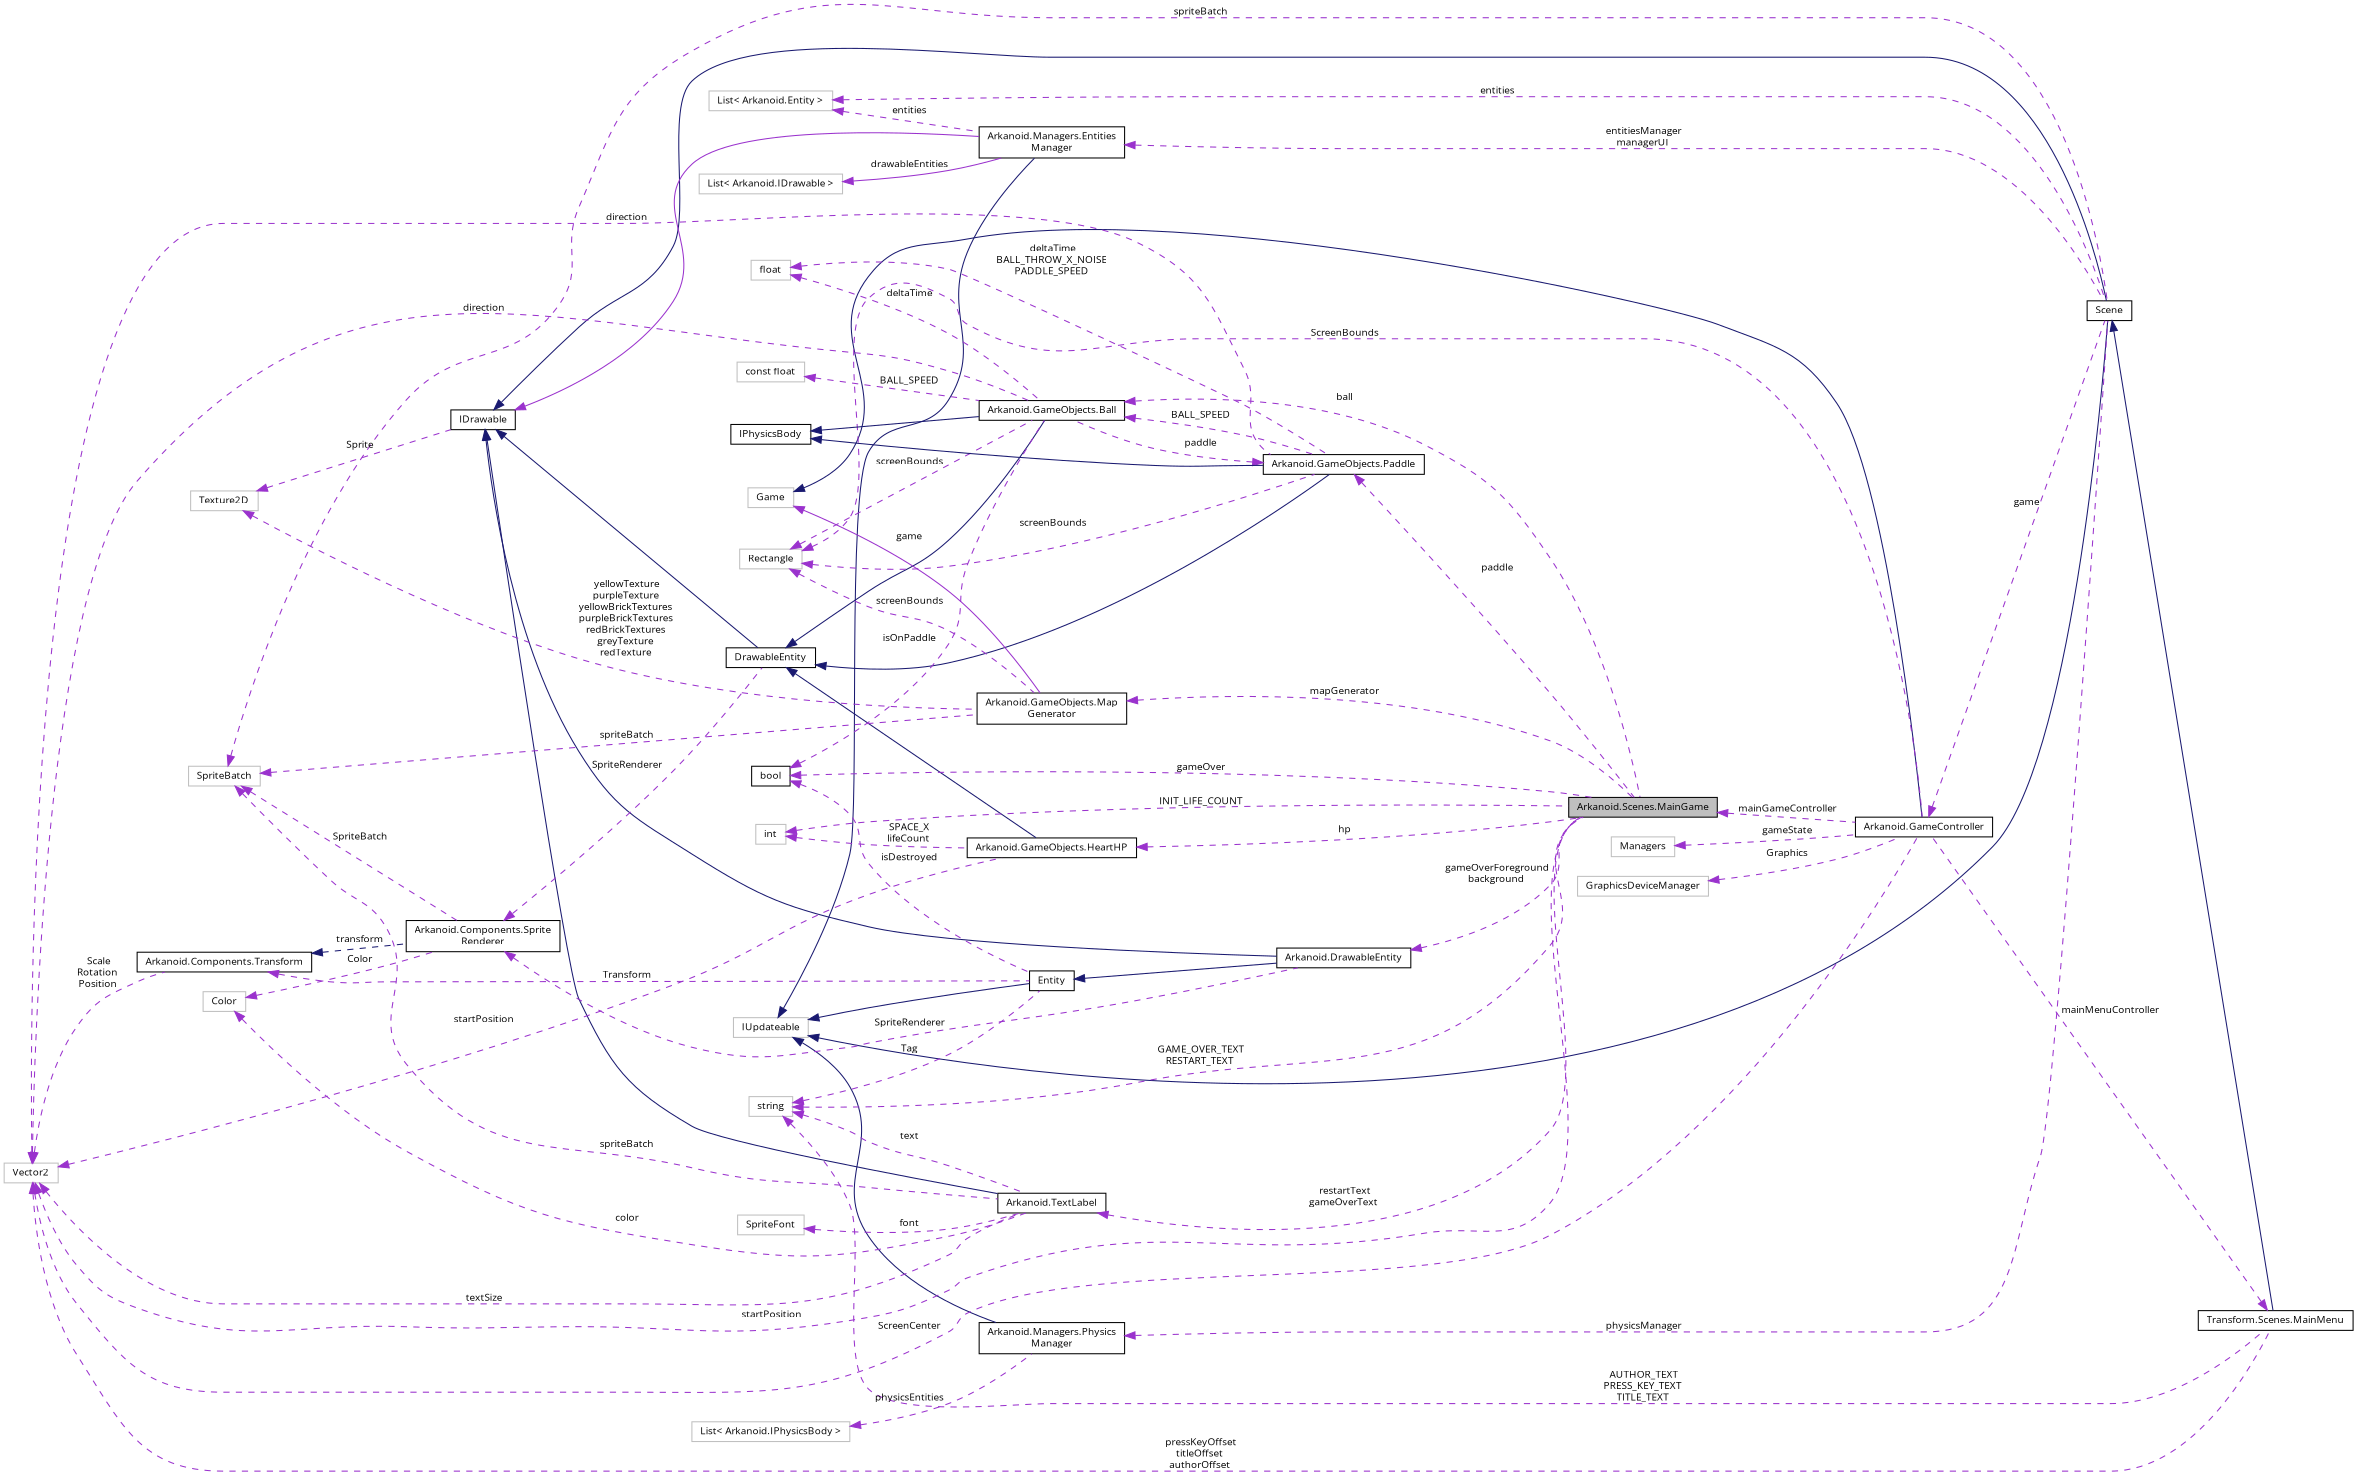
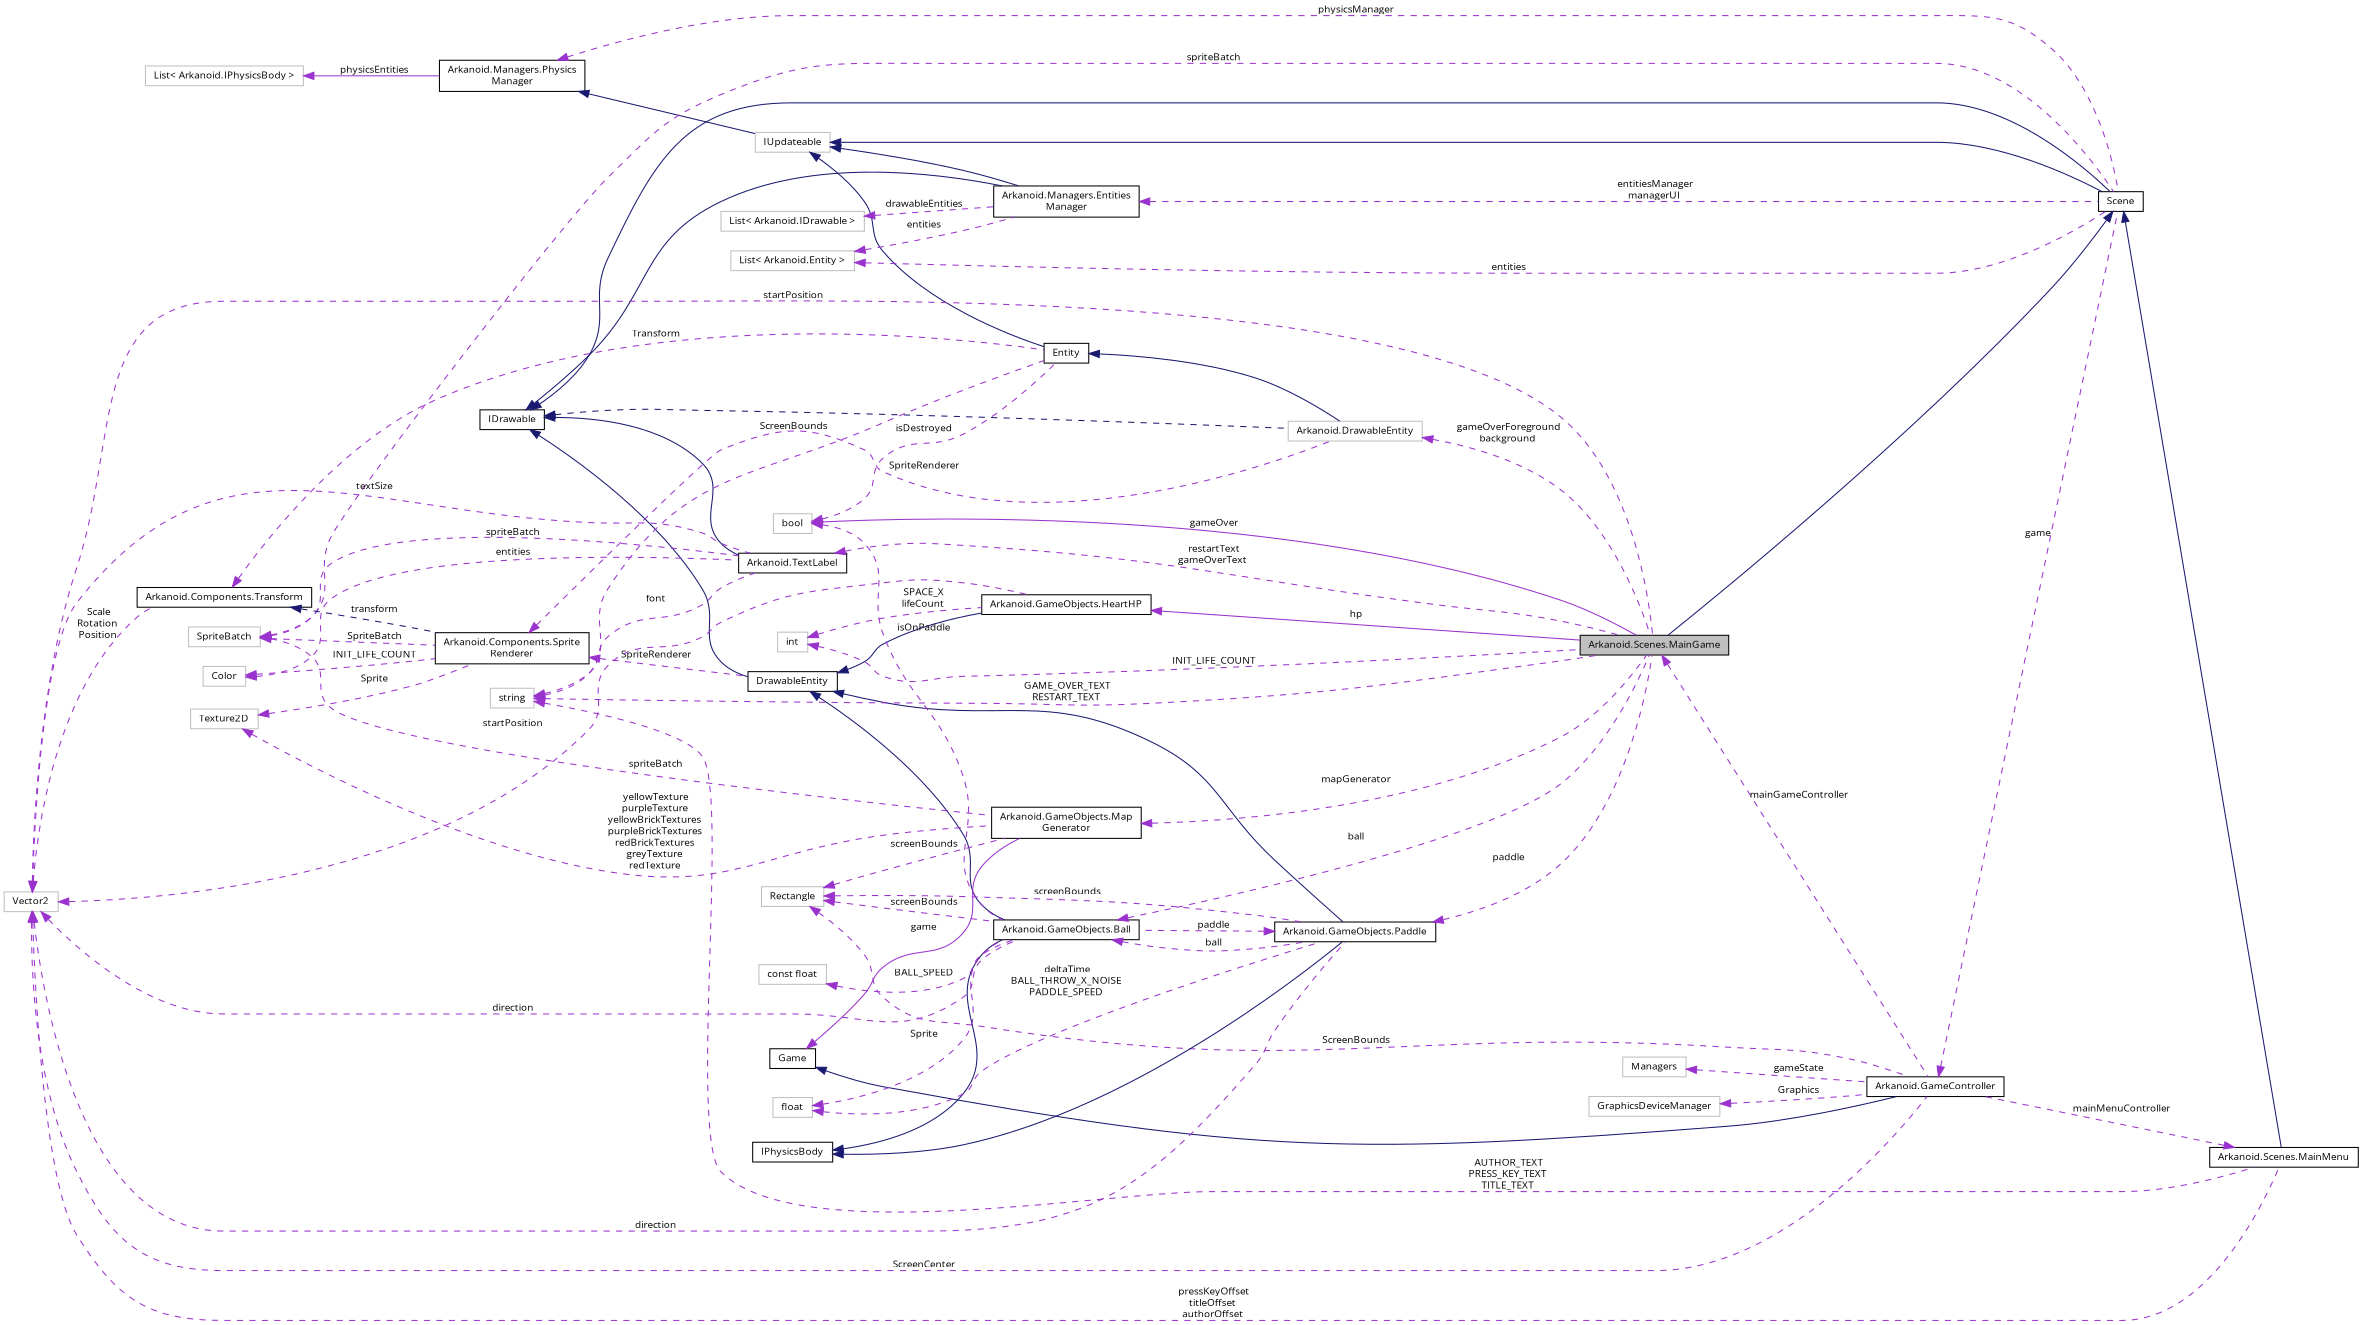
(690, 167) -> (725, 200)
(928, 174) -> (934, 211)
(909, 294) -> (923, 1034)
(1200, 415) -> (1213, 943)
none -> (1898, 438)
(350, 462) -> (372, 695)
(771, 498) -> (793, 1059)
(1197, 773) -> (1237, 534)
(771, 776) -> (793, 524)
(1366, 838) -> (1371, 626)
(743, 885) -> (921, 415)
(1344, 958) -> (1355, 431)
(359, 960) -> (373, 655)
(909, 1049) -> (793, 426)
(909, 1136) -> (655, 599)
(855, 1198) -> (668, 113)
(626, 1218) -> (512, 552)
(771, 1225) -> none
(2276, 1321) -> (2284, 1157)
(956, 1401) -> (377, 76)
